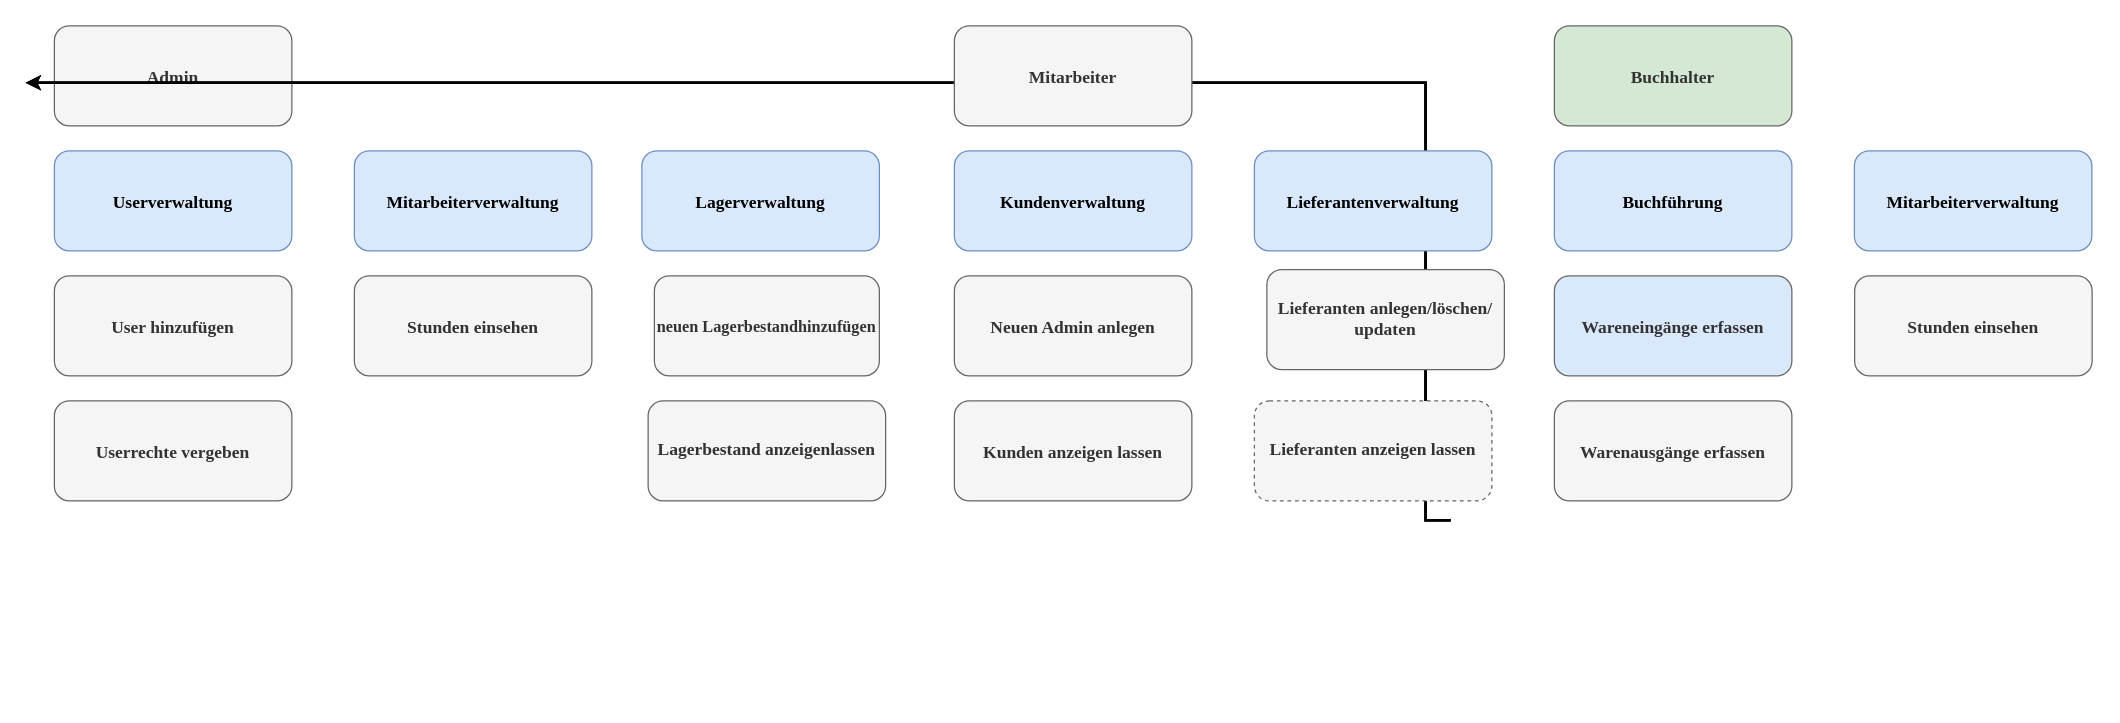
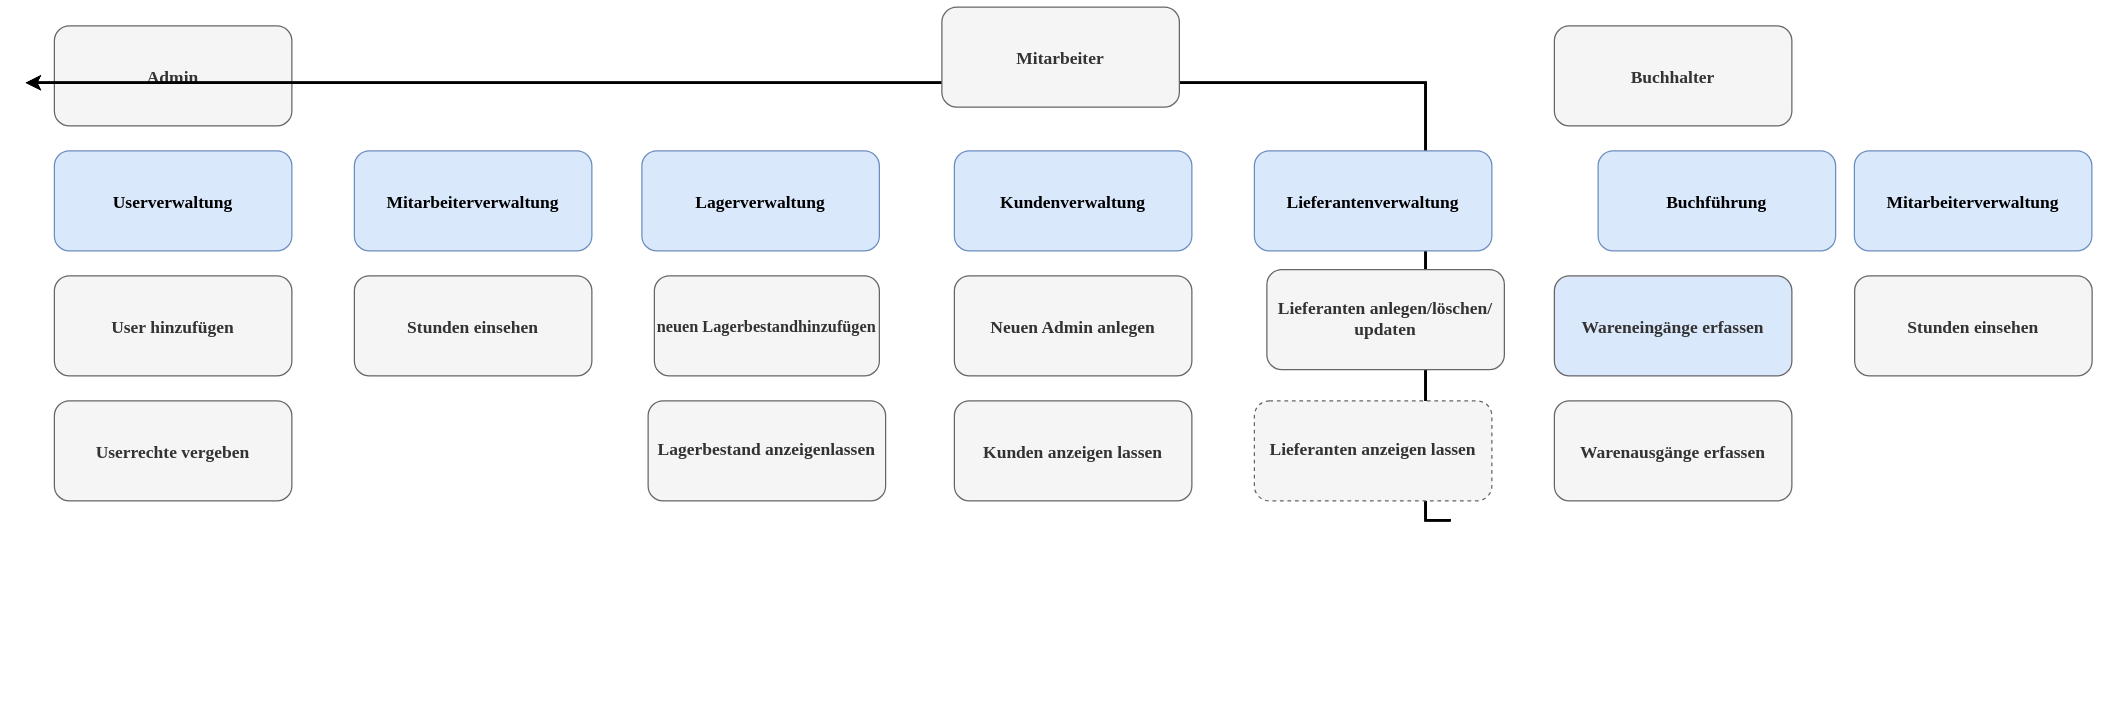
(1073, 76) -> (1061, 57)
(1673, 76) -> (1673, 76)
(1673, 201) -> (1717, 201)
